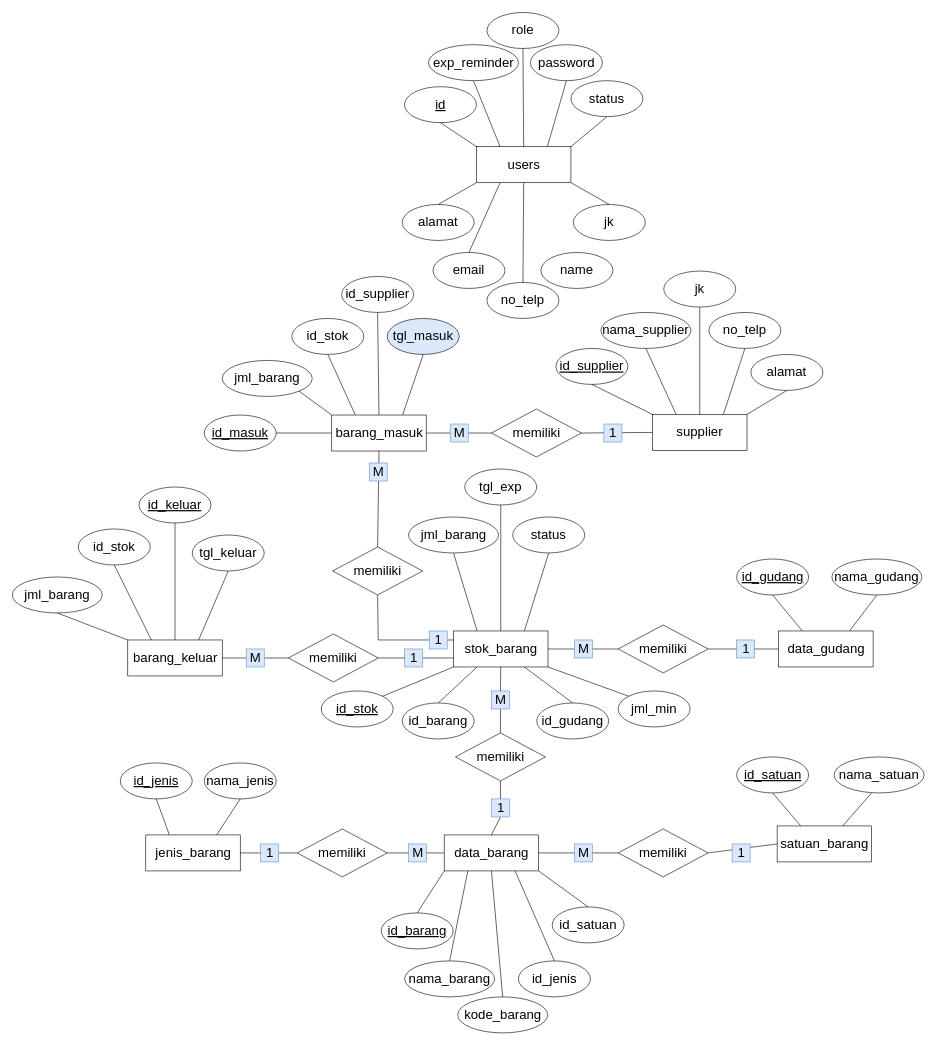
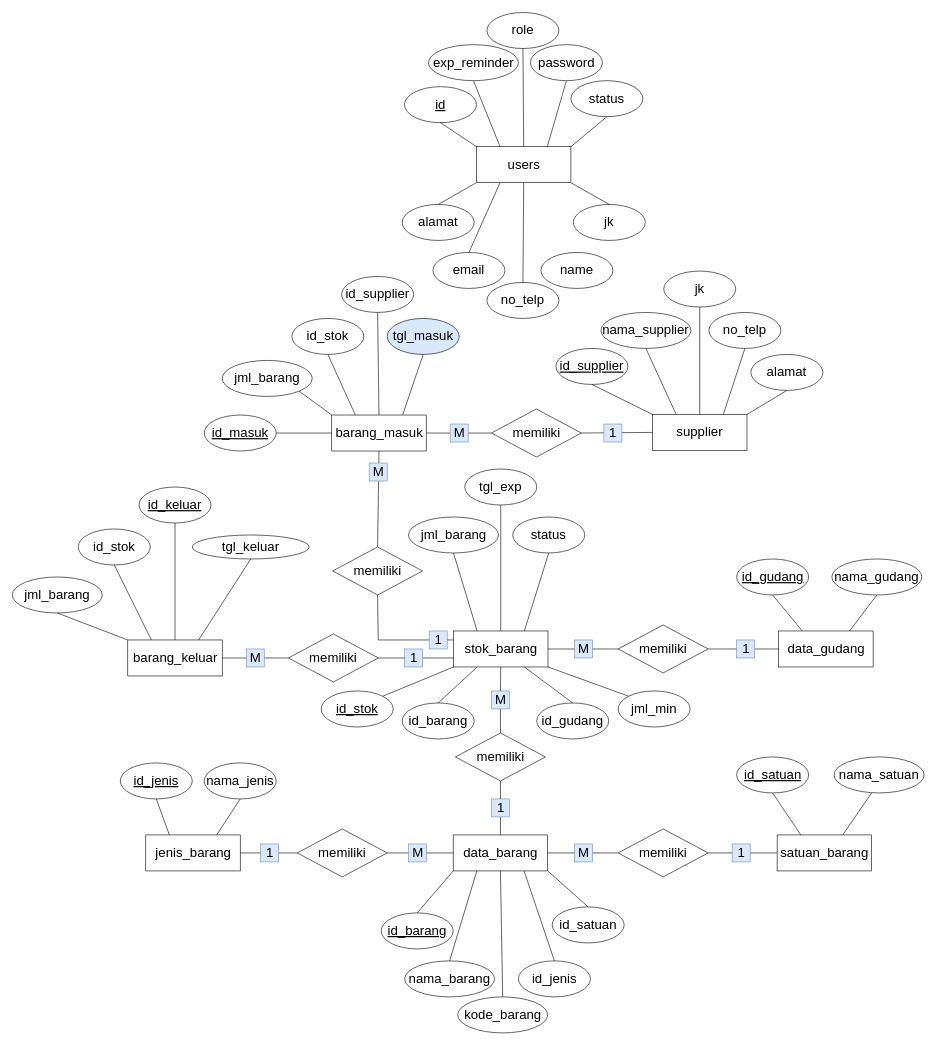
(228, 553) -> (251, 547)
(825, 844) -> (825, 853)
(492, 853) -> (501, 853)
